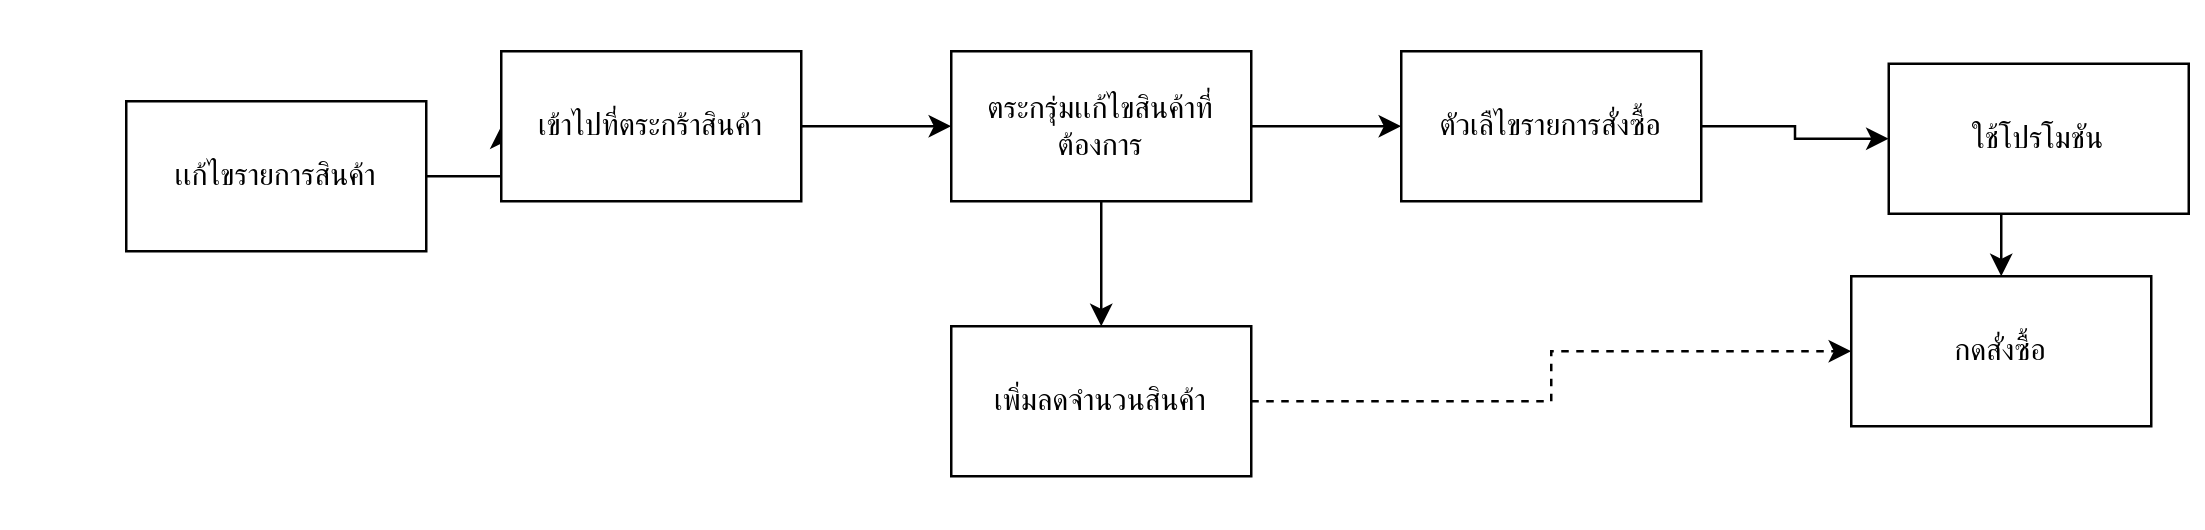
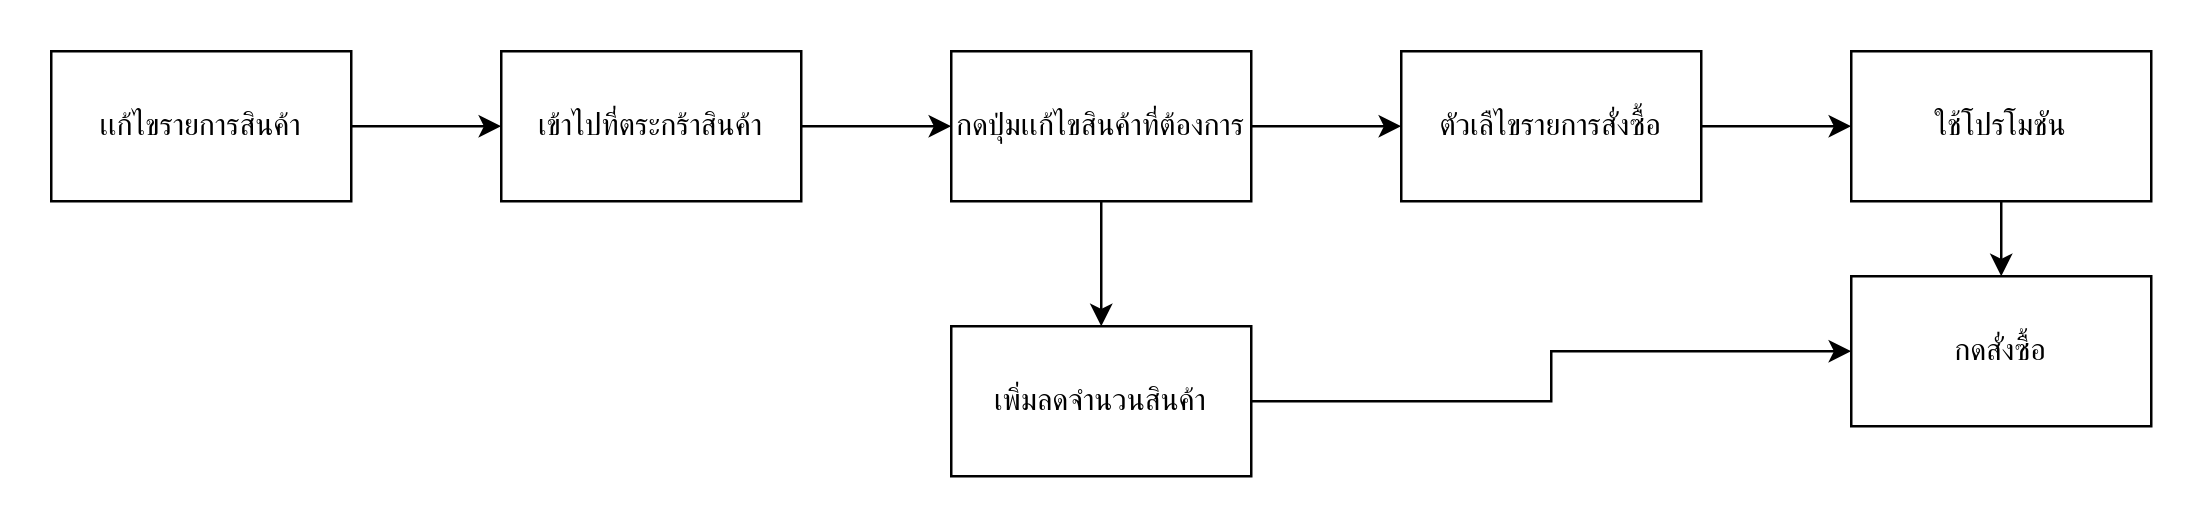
(1101, 126) -> (1101, 126)
(2039, 139) -> (2001, 126)
(276, 176) -> (201, 126)
(1551, 384) -> (1551, 384)
